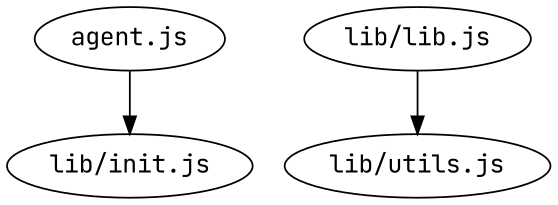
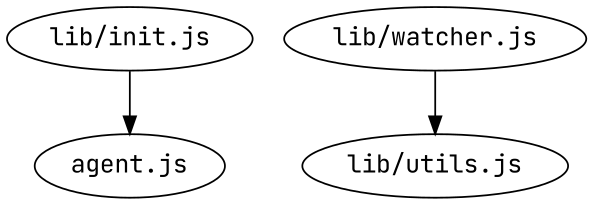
(418, 39) -> (435, 39)
(130, 94) -> (130, 94)
